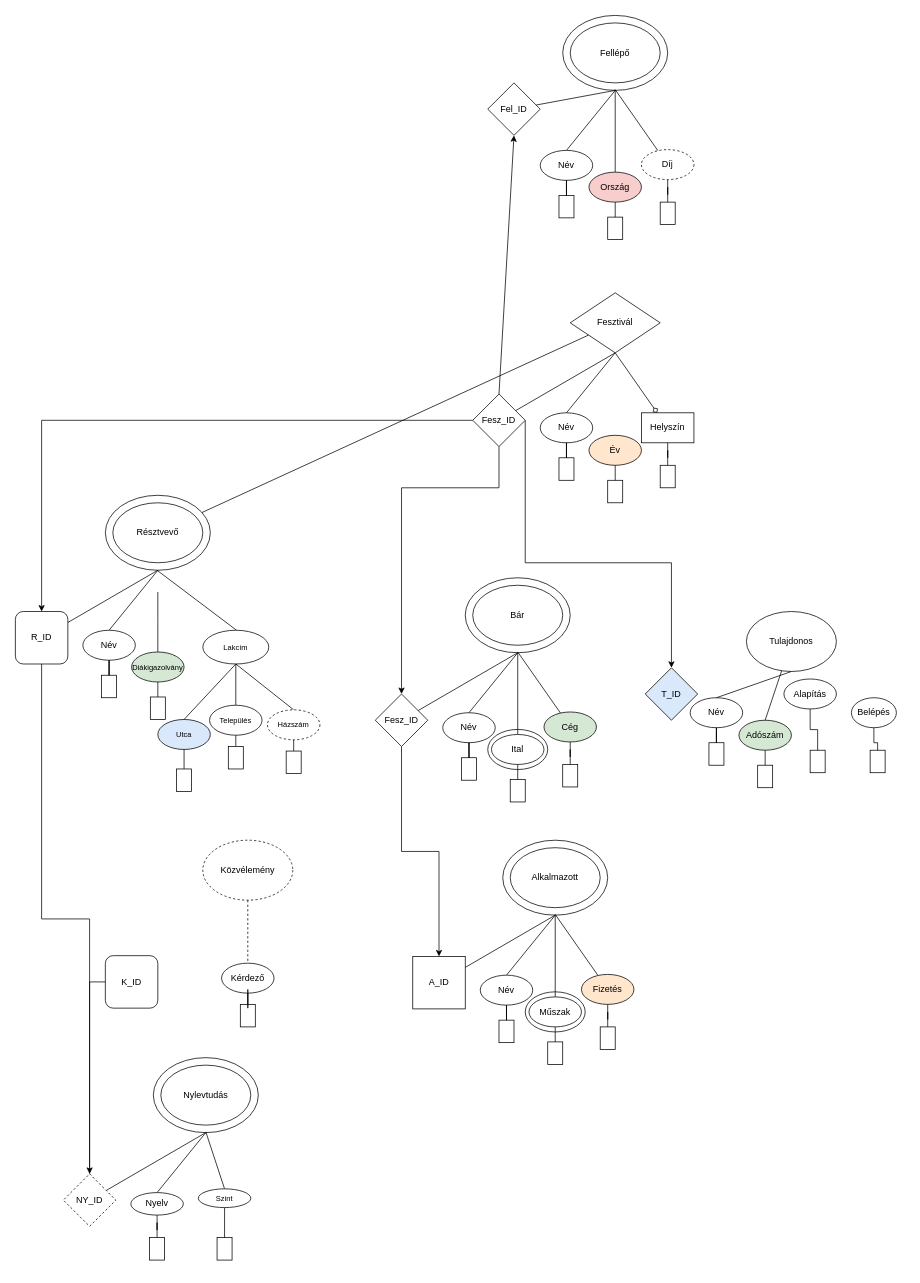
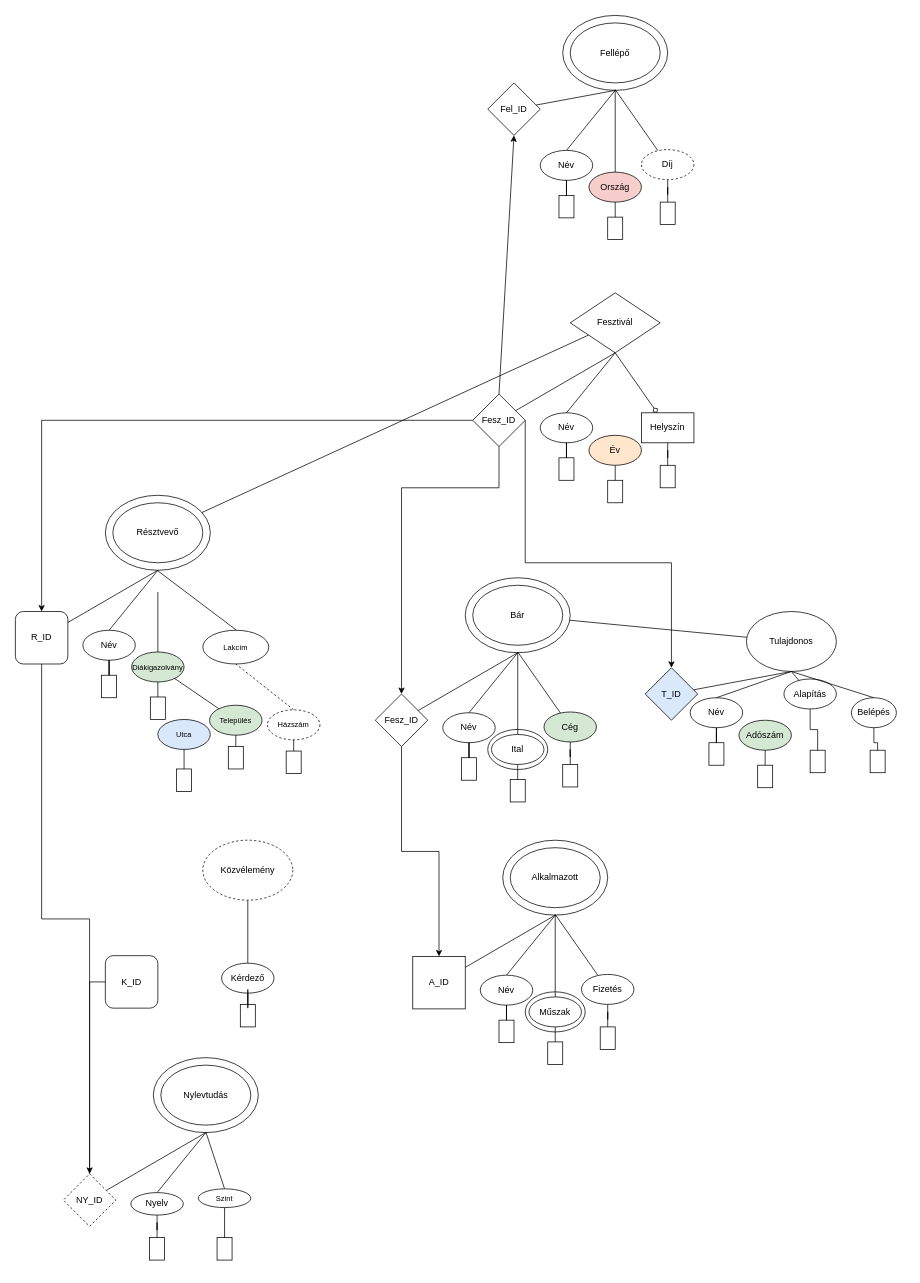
none -> (796, 677)
none -> (735, 682)
none -> (835, 685)
(236, 686) -> (197, 694)
(265, 687) -> (265, 687)
(208, 694) -> none
(774, 696) -> (659, 629)
(236, 720) -> (236, 720)
(248, 931) -> (248, 931)
(608, 990) -> (608, 990)
